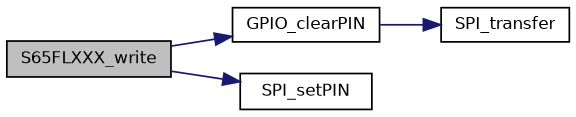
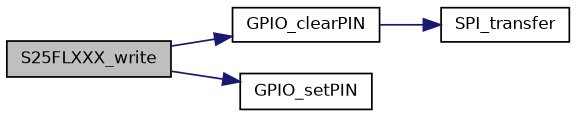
(89, 59) -> (89, 59)
(306, 91) -> (306, 91)
